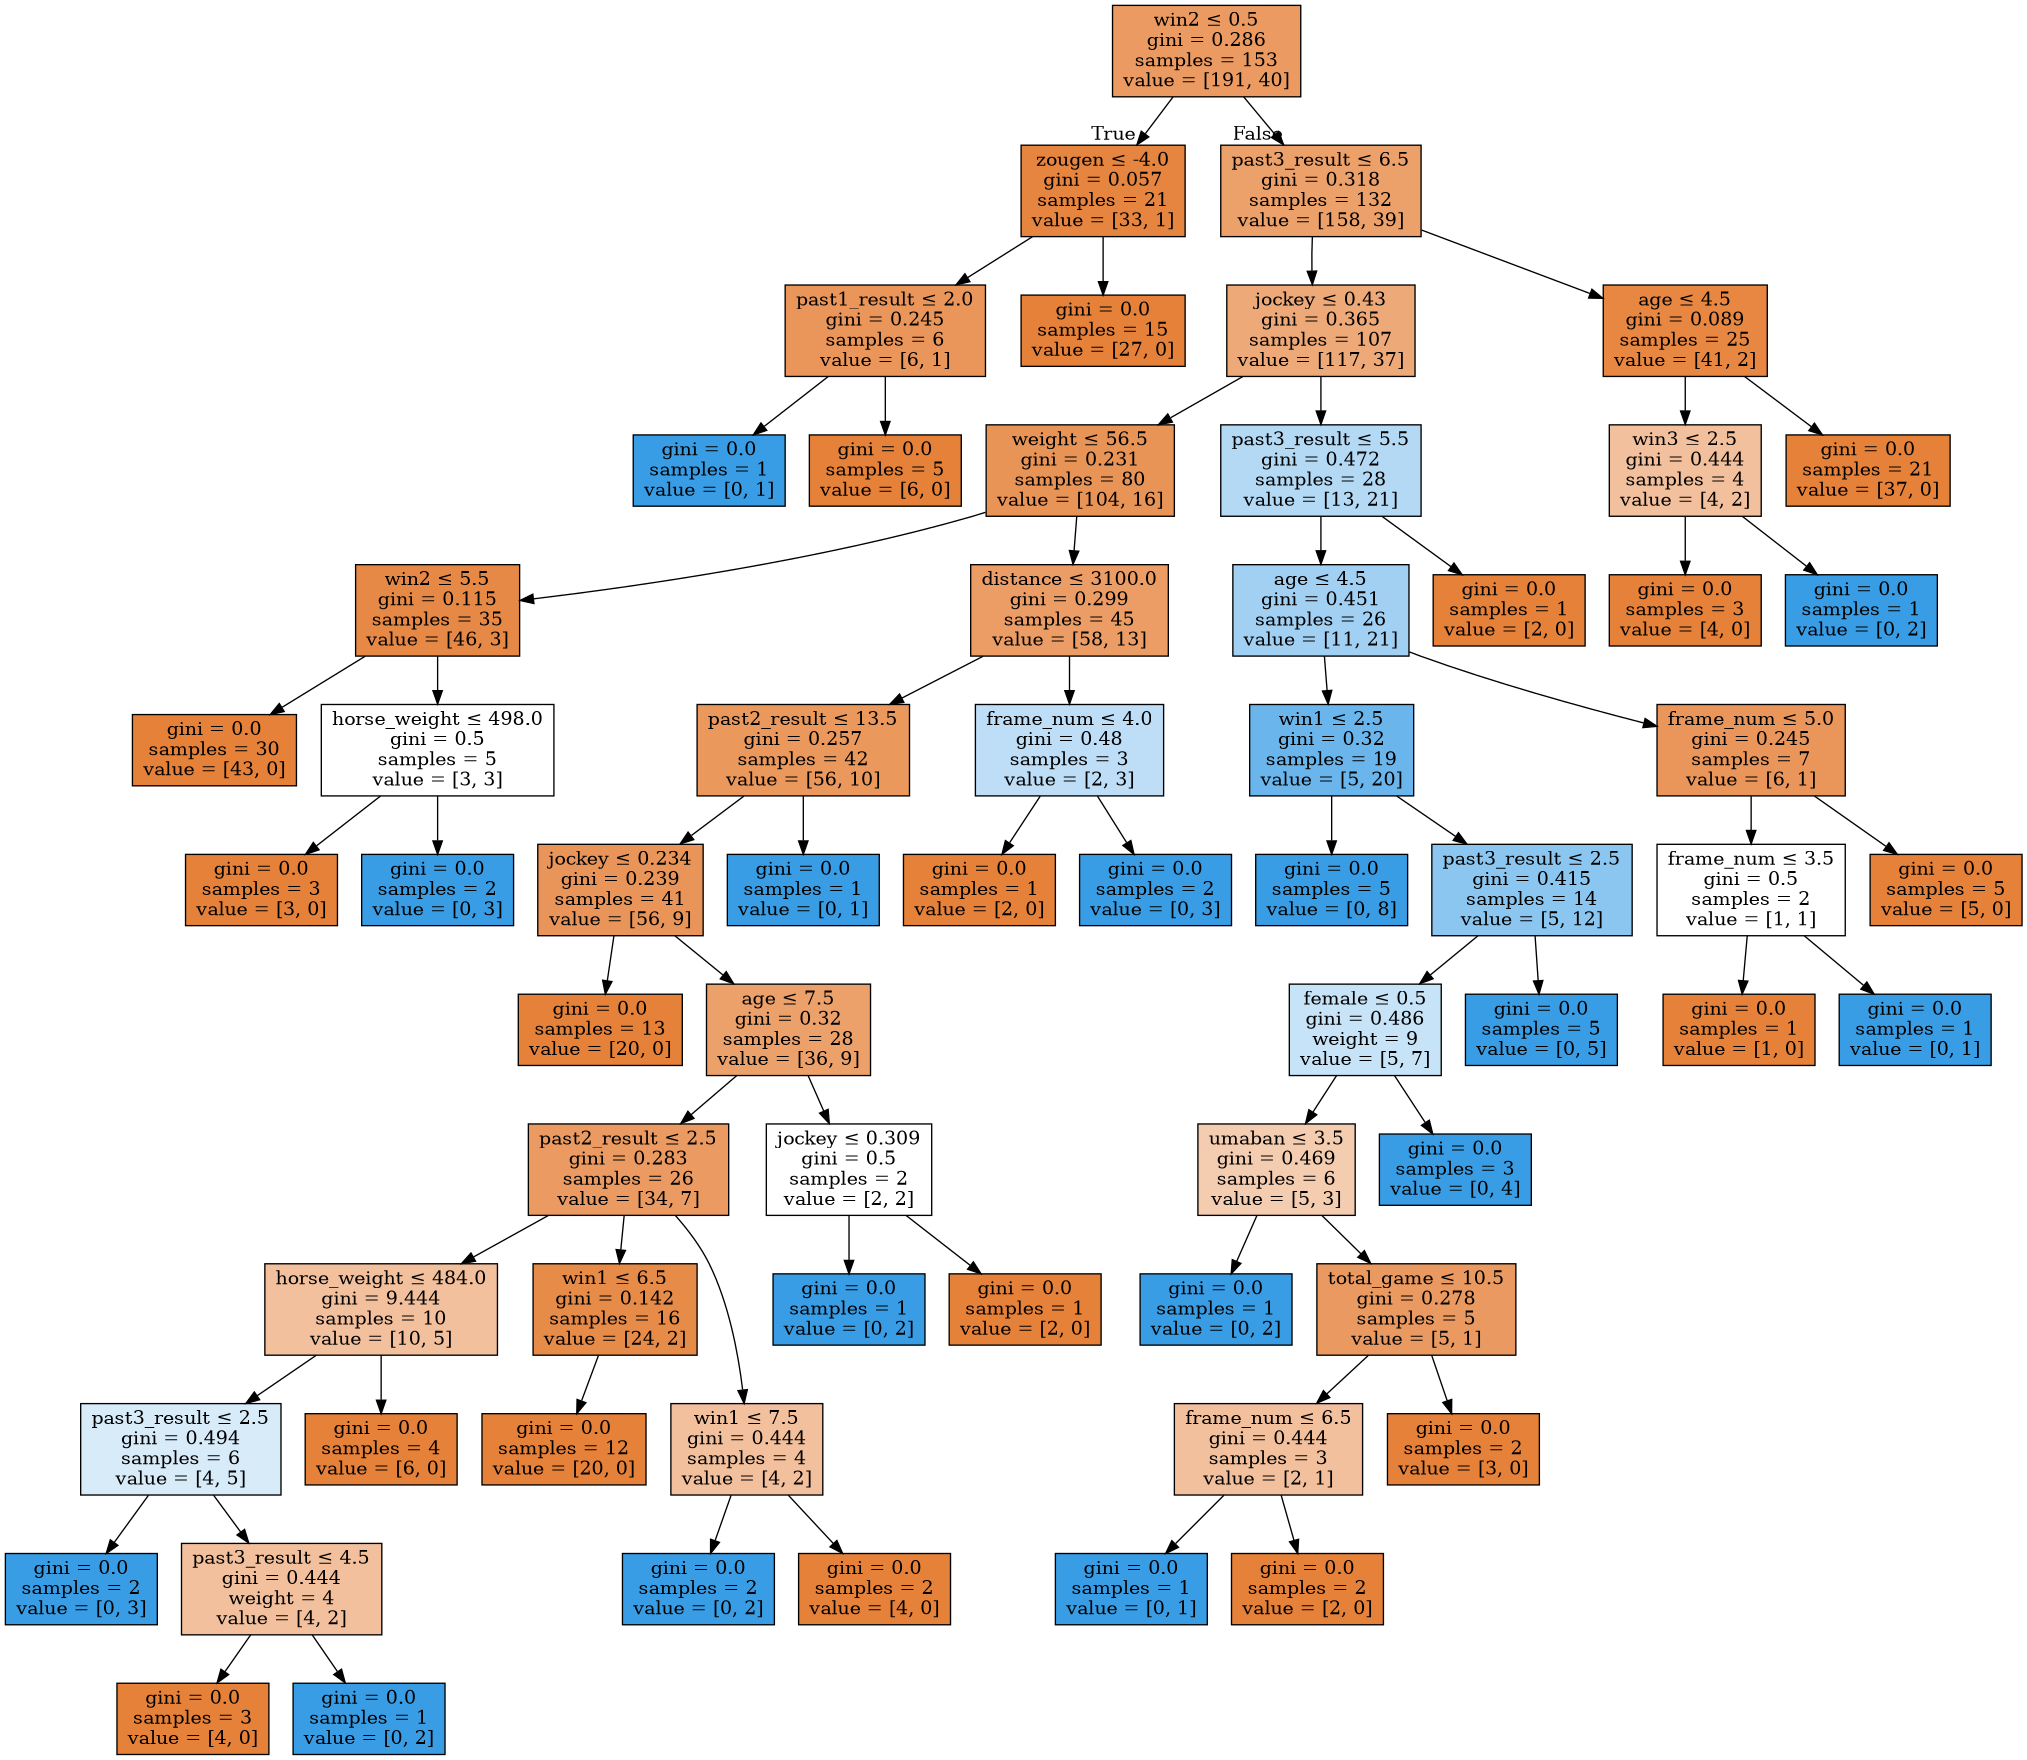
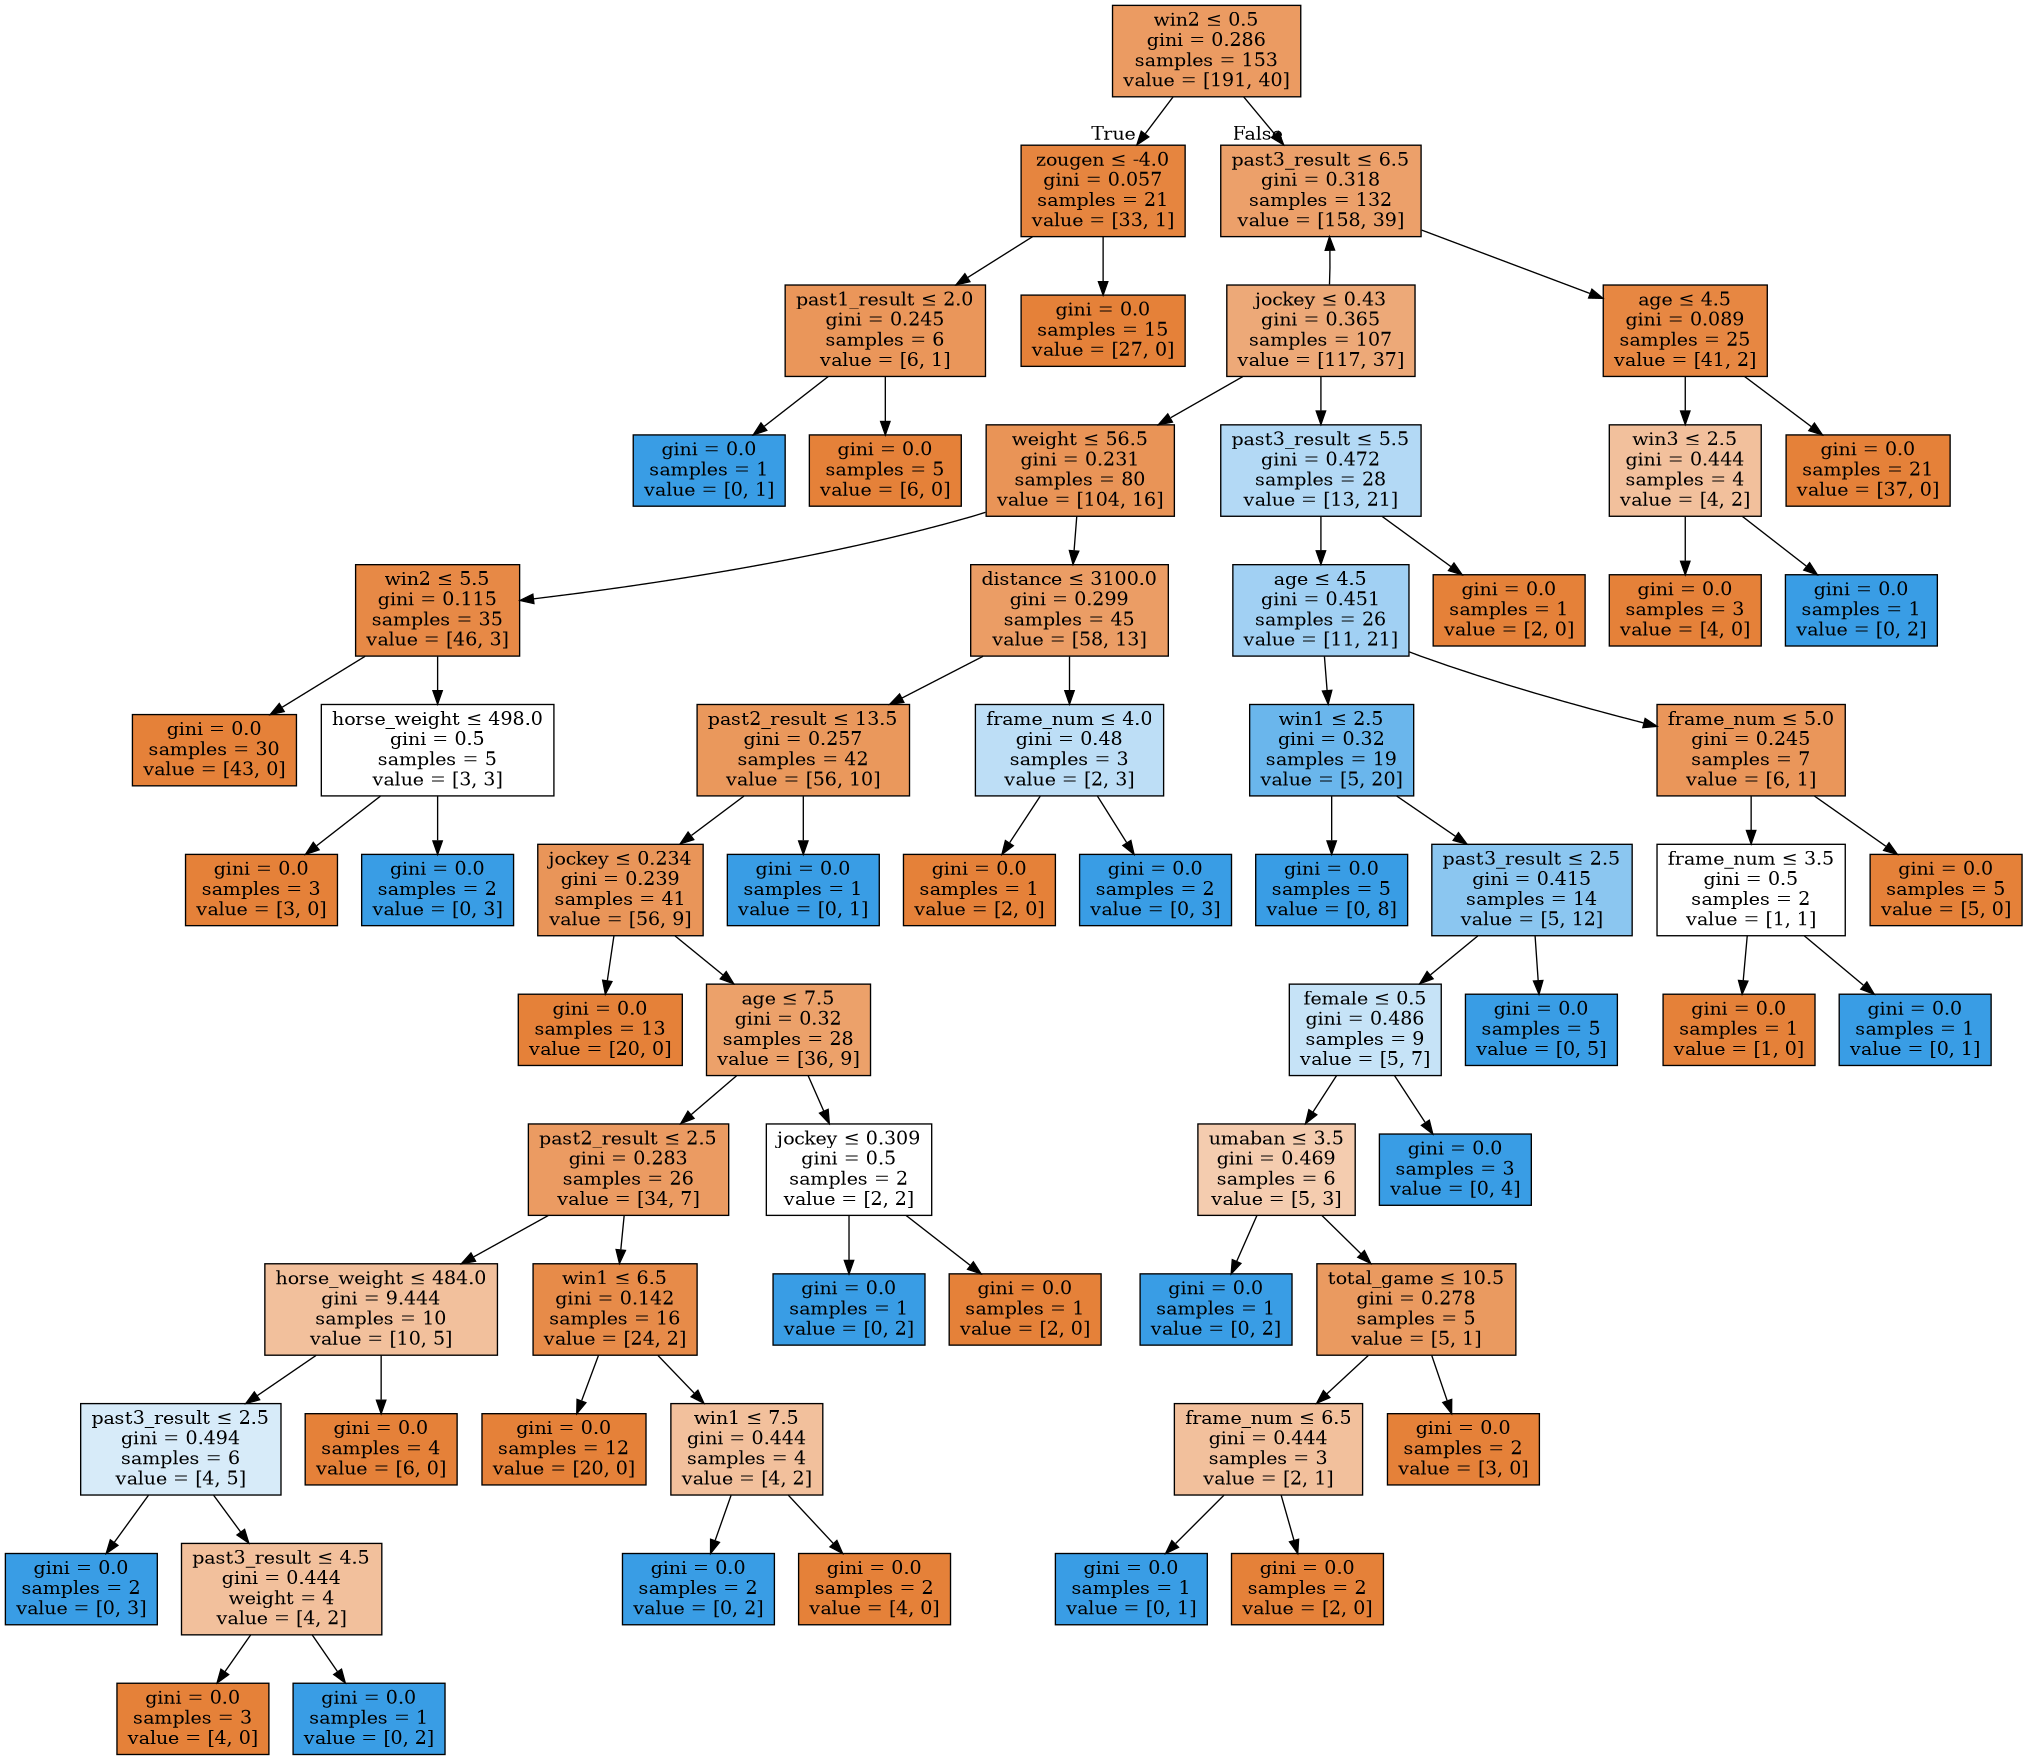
(1312, 254) -> (1330, 268)
(1365, 1039) -> (1365, 1039)
(723, 1297) -> (676, 1374)
